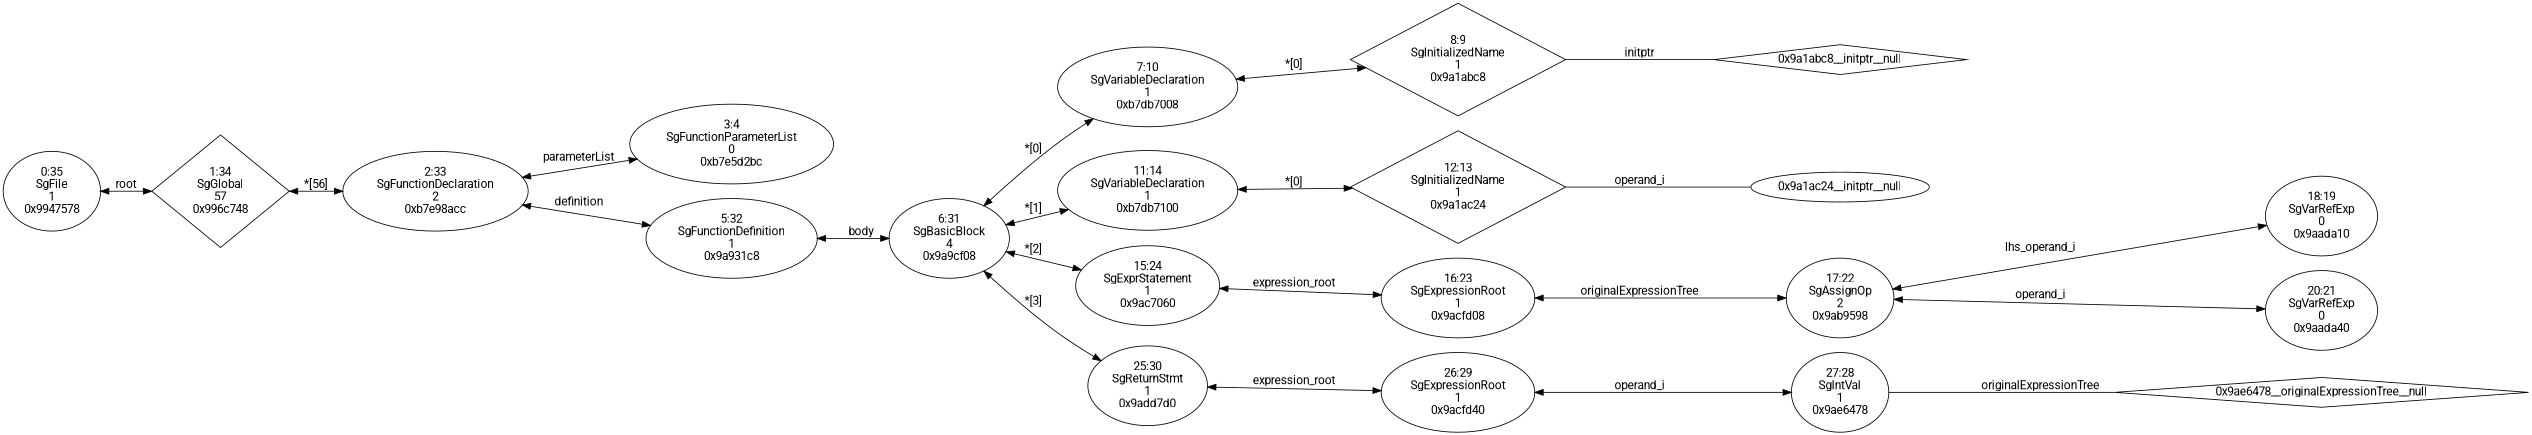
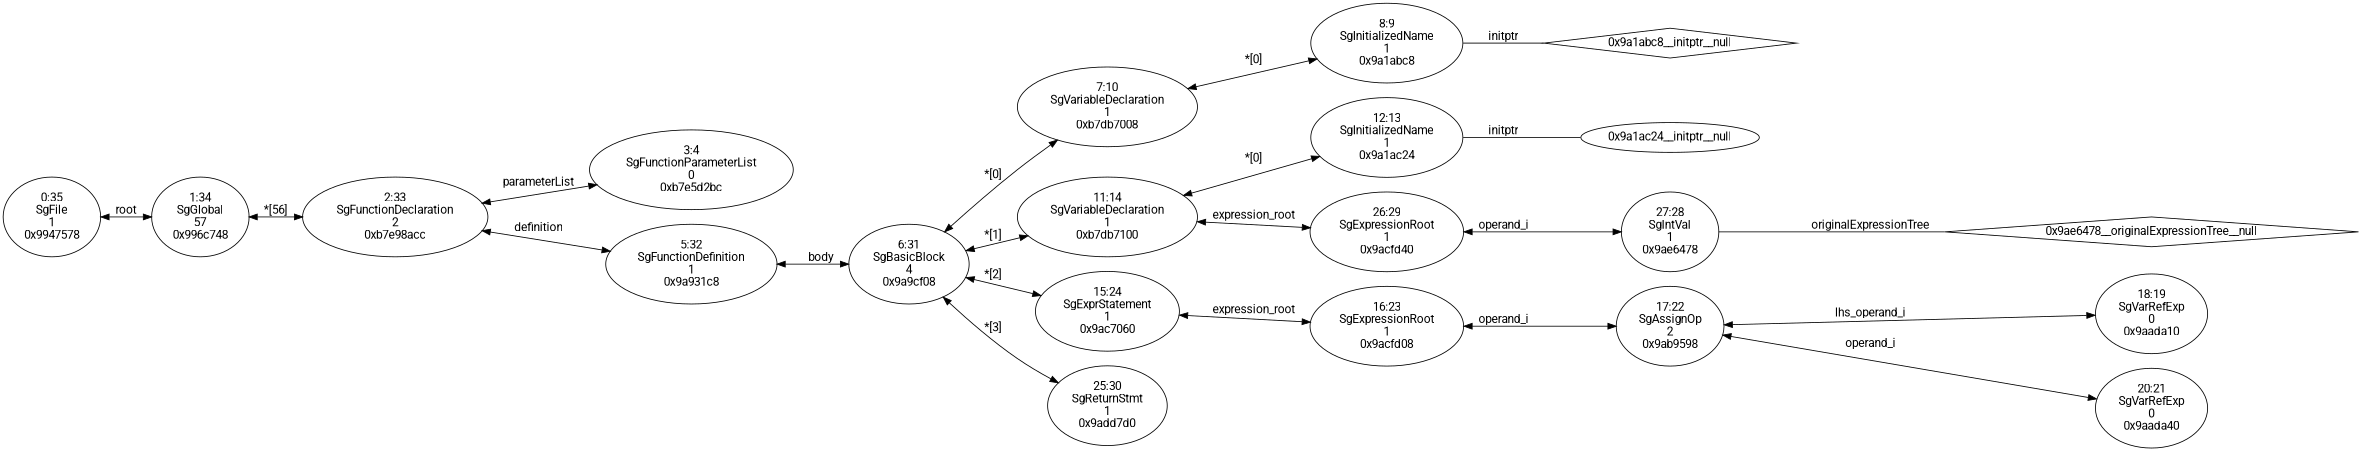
(1458, 60) -> (1387, 43)
(1640, 181) -> (1504, 131)
(1458, 187) -> (1387, 137)
(221, 191) -> (200, 217)
(1640, 292) -> (1504, 320)
(1294, 389) -> (1254, 225)
